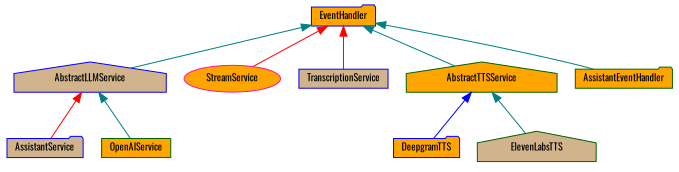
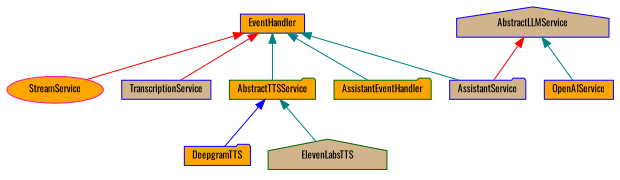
(343, 17) -> (272, 24)
(216, 48) -> (385, 58)
(482, 79) -> (272, 90)
(136, 148) -> (579, 90)
